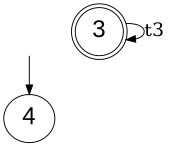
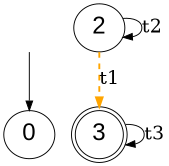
none -> (99, 28)
(29, 119) -> (29, 135)
